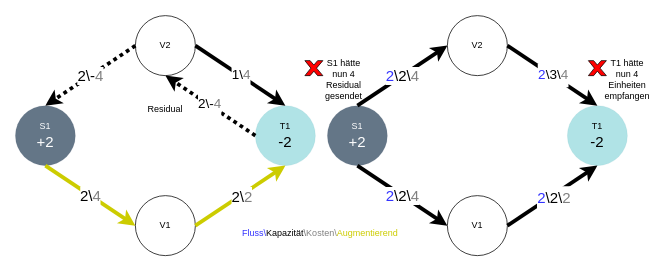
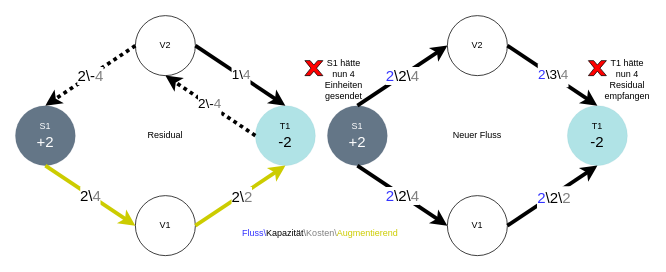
(344, 79) -> (344, 79)
(627, 79) -> (627, 79)
(165, 109) -> (165, 135)
none -> (477, 135)
